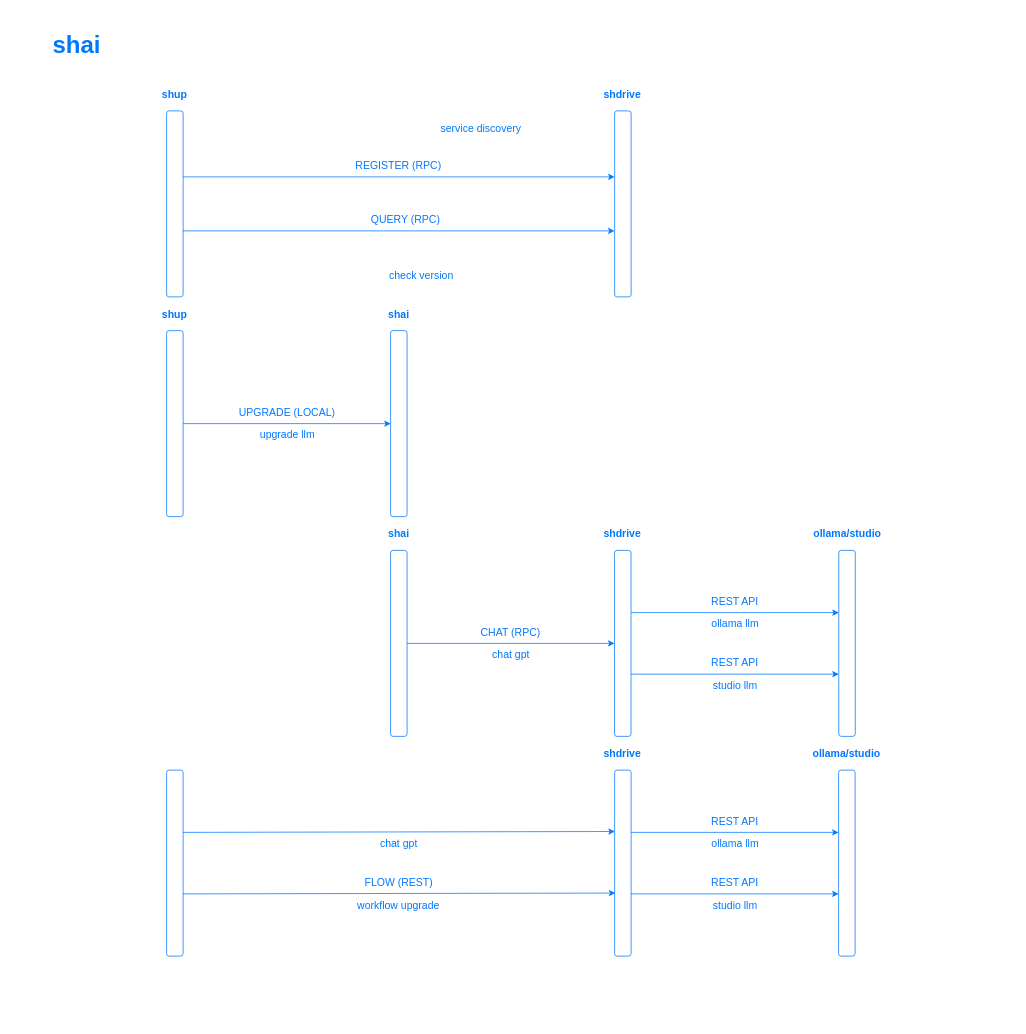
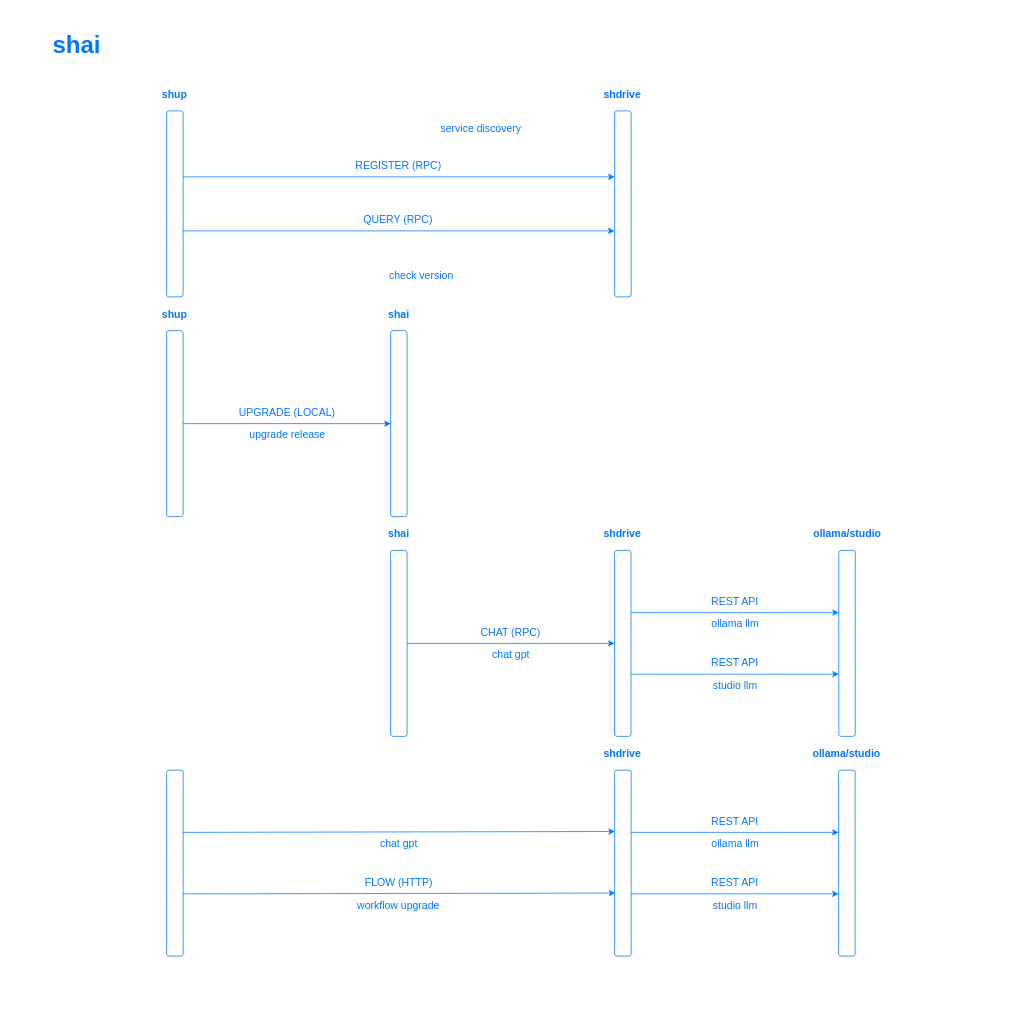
(406, 219) -> (399, 219)
(288, 435) -> (288, 435)
(399, 882) -> (399, 882)
